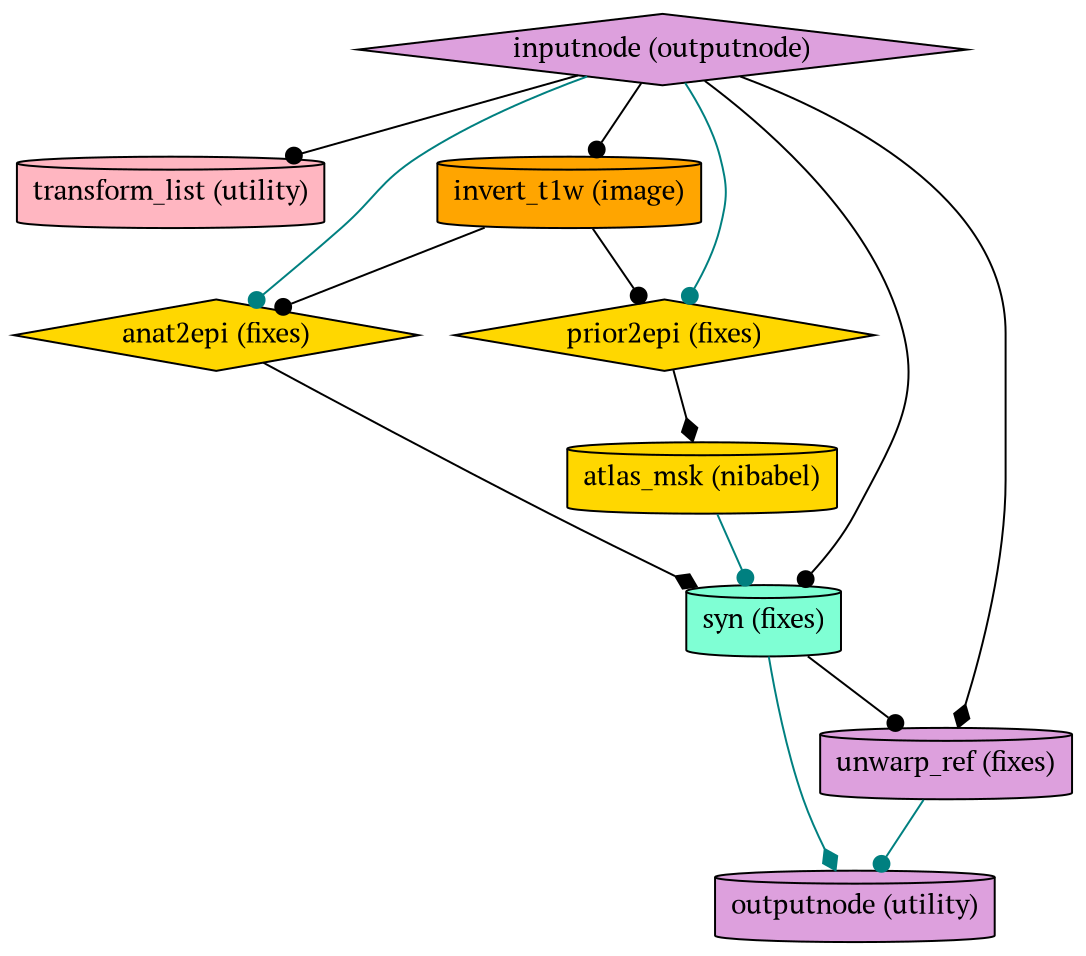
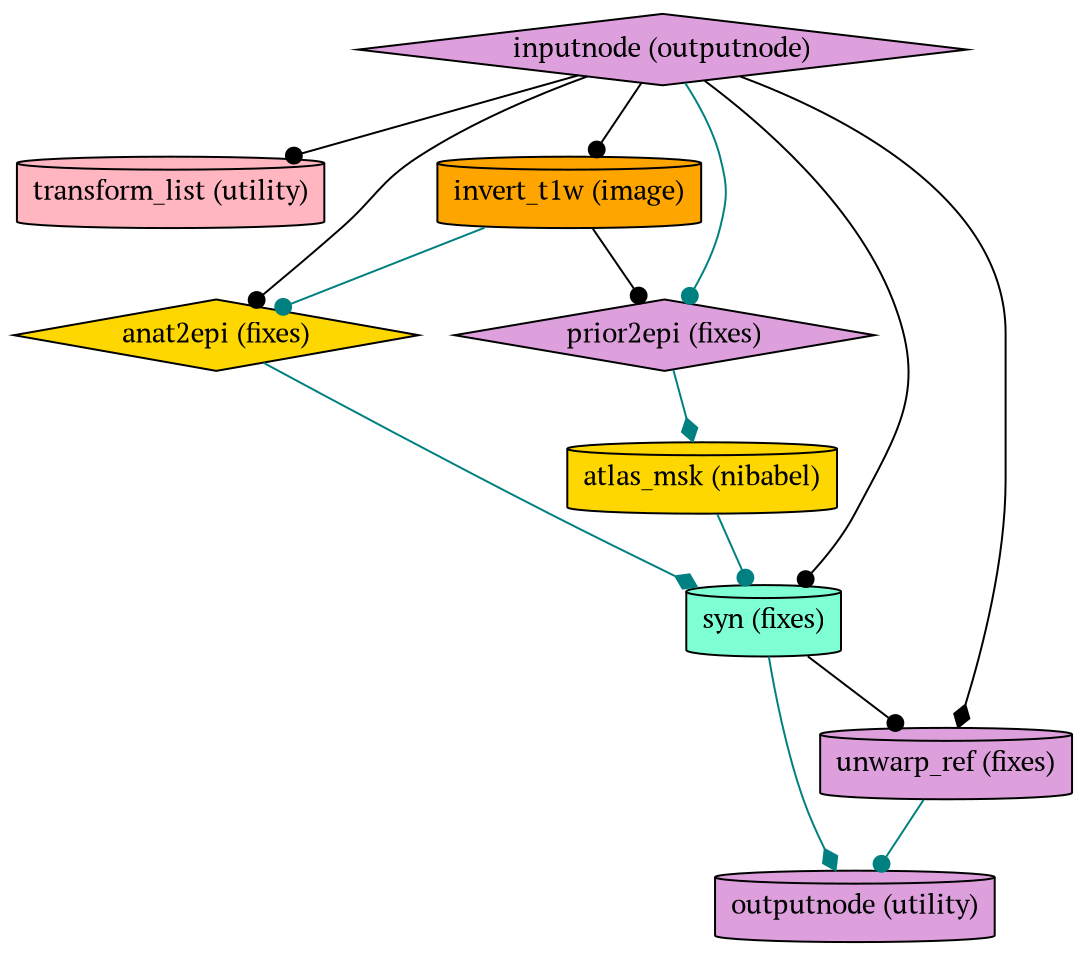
(410, 163) -> (410, 163)
(388, 266) -> (388, 266)
(664, 335) -> (664, 335)
(680, 394) -> (680, 394)
(468, 472) -> (468, 472)
